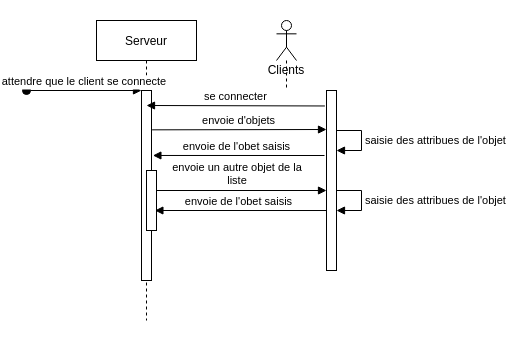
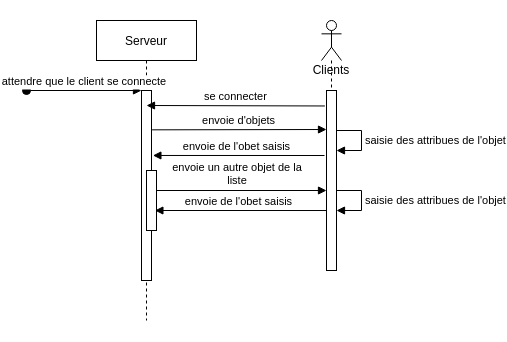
(287, 56) -> (332, 56)
